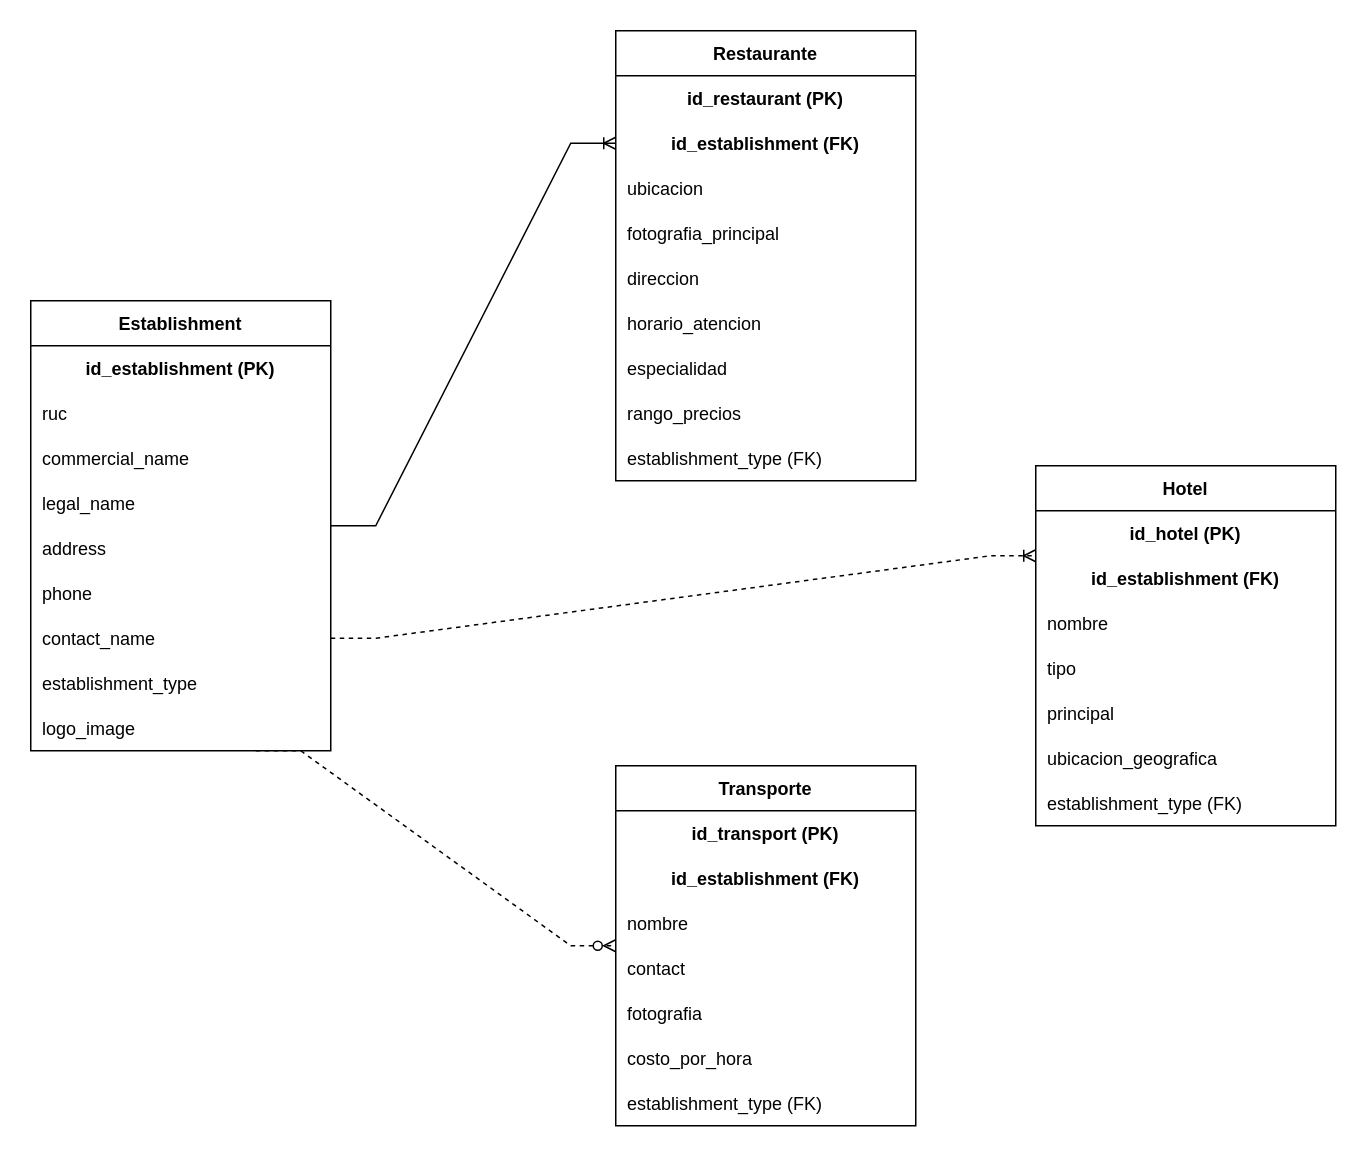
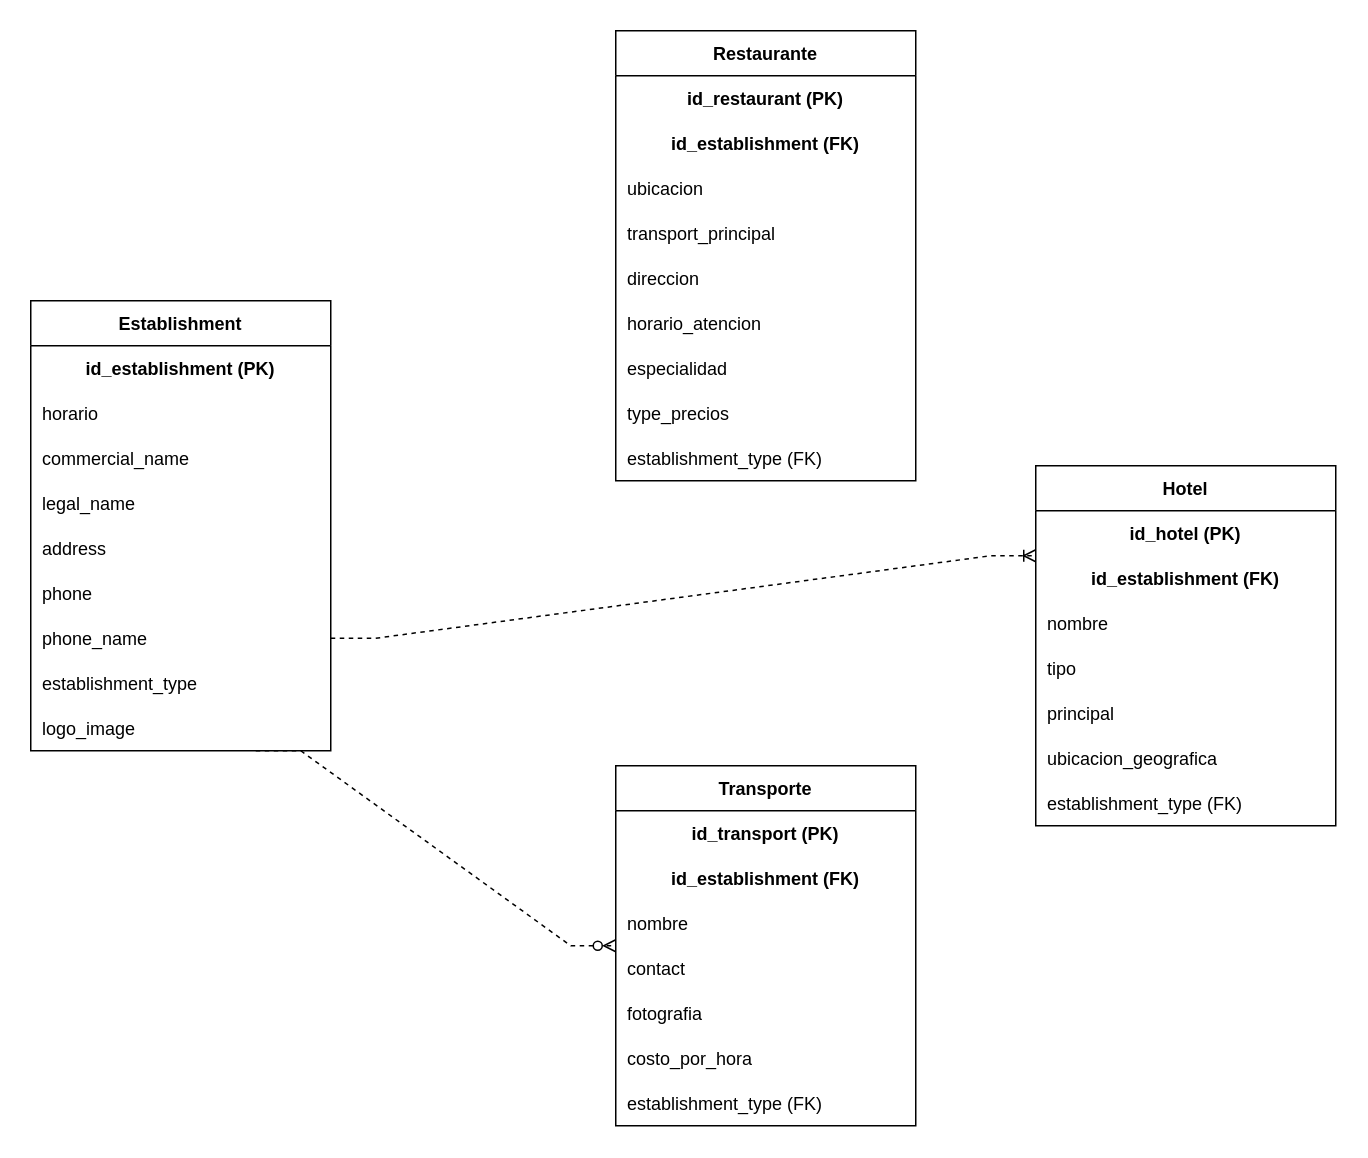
(718, 234) -> (716, 234)
(473, 335) -> none
(57, 414) -> (75, 414)
(690, 414) -> (685, 414)
(102, 639) -> (92, 639)
